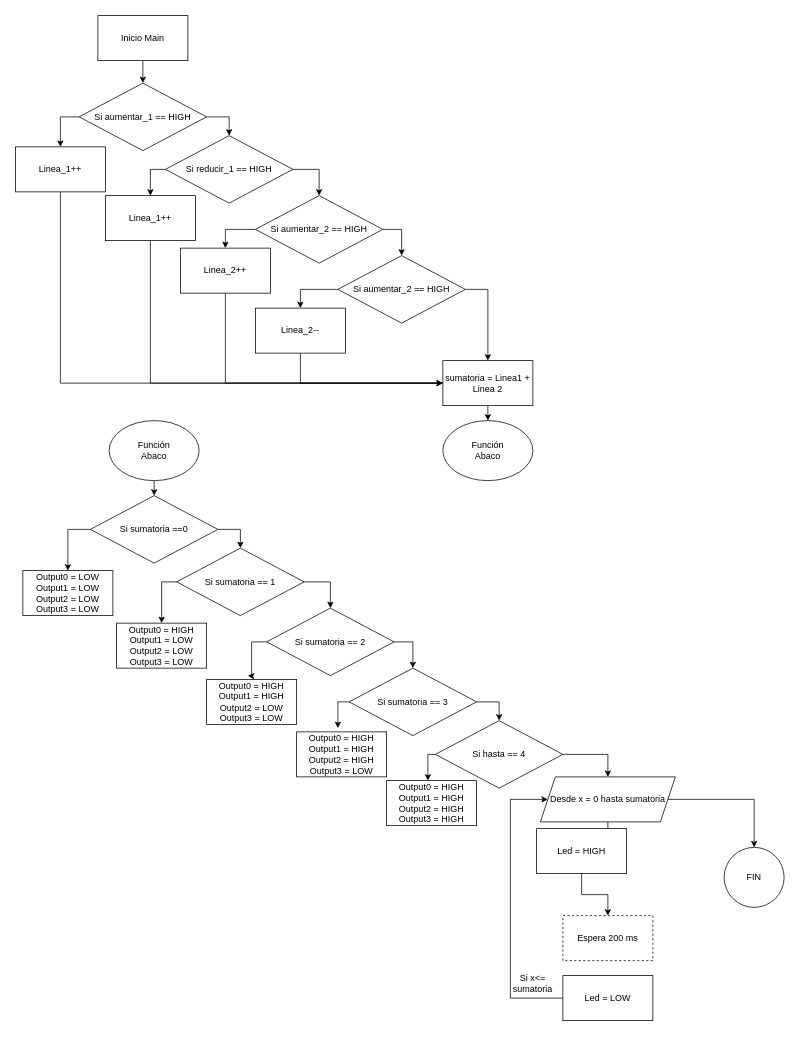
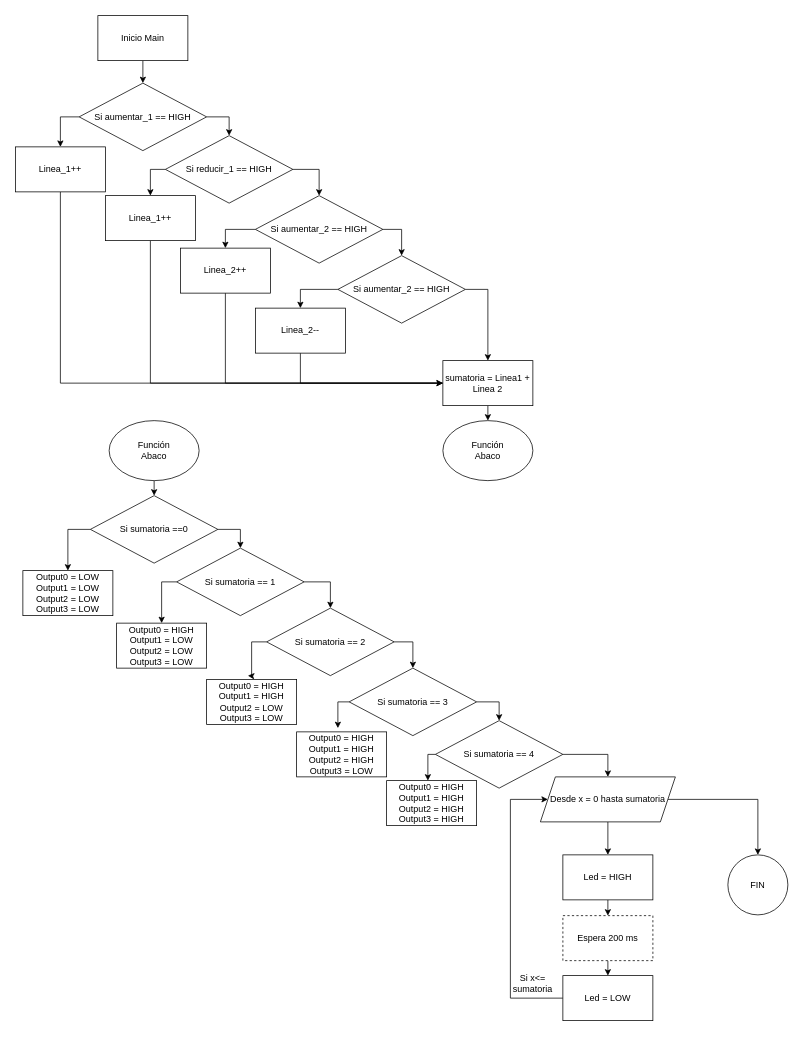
(499, 754) -> (499, 754)
(582, 851) -> (608, 877)
(754, 877) -> (758, 885)
none -> (608, 969)
